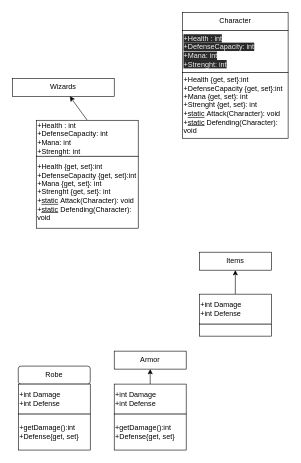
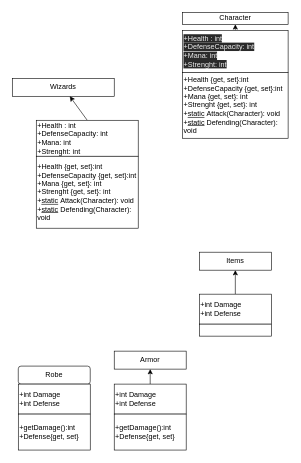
(236, 21) -> (236, 18)
